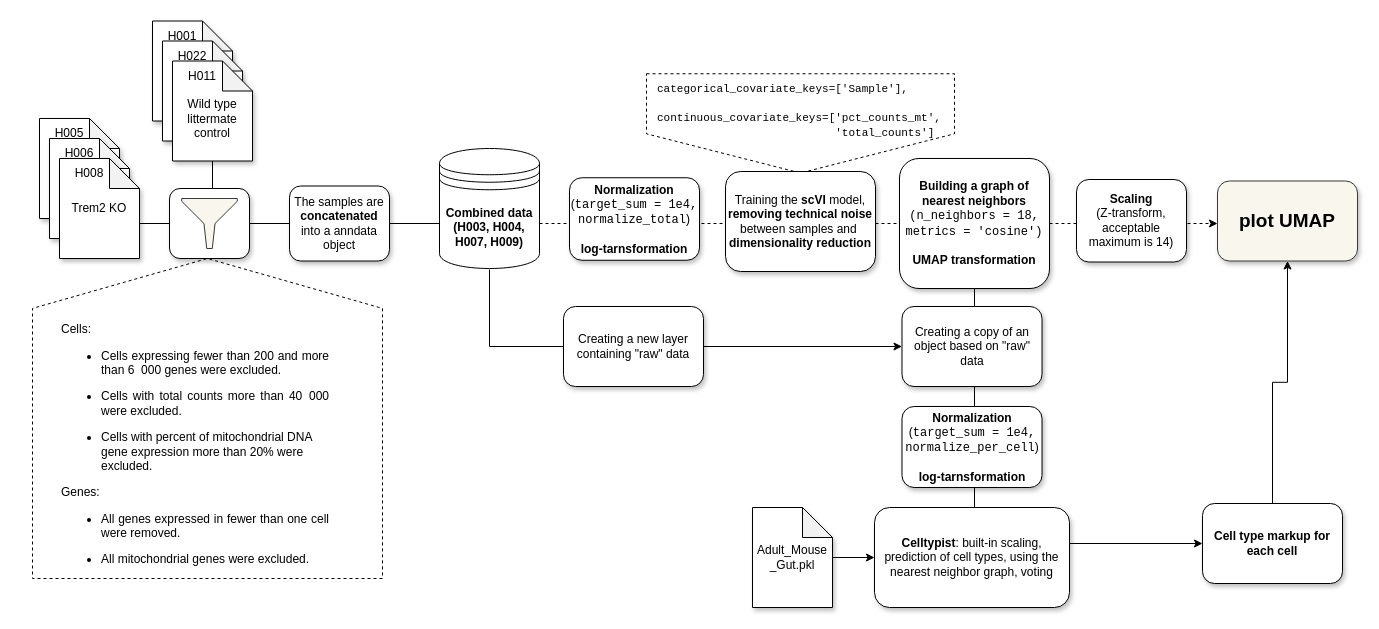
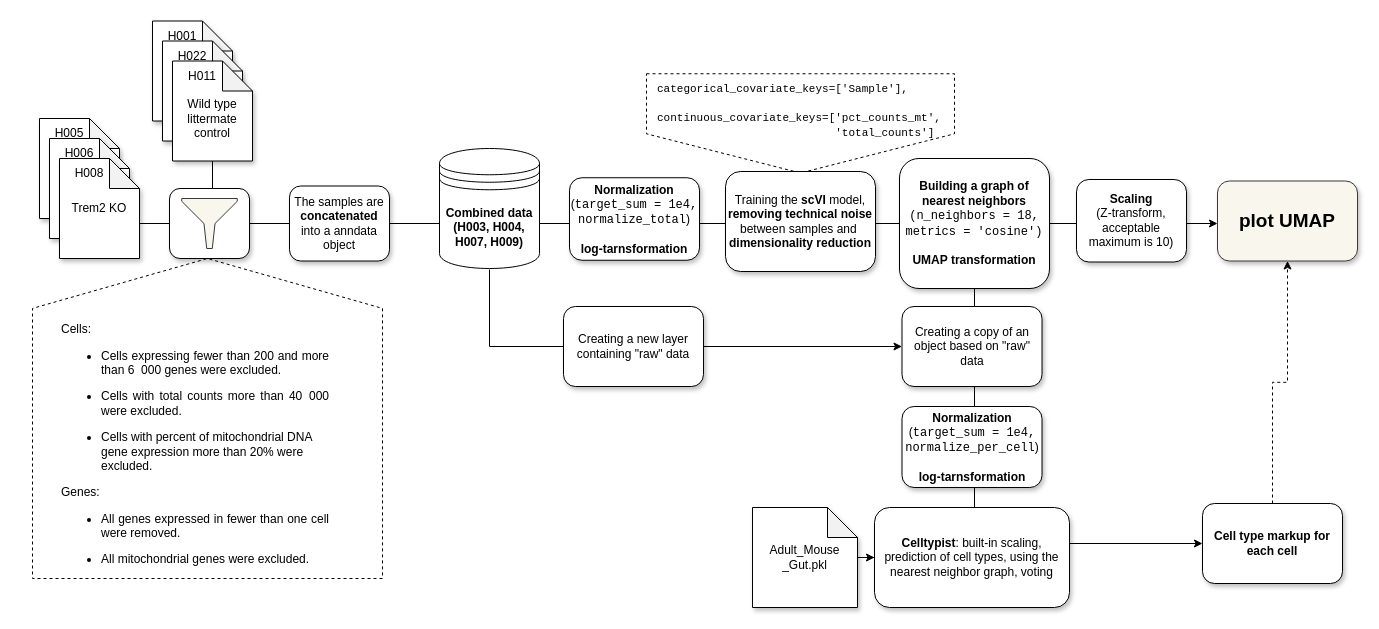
(1132, 221) -> (1132, 221)
(555, 224) -> (555, 224)
(1277, 382) -> (1277, 382)
(793, 558) -> (805, 558)
